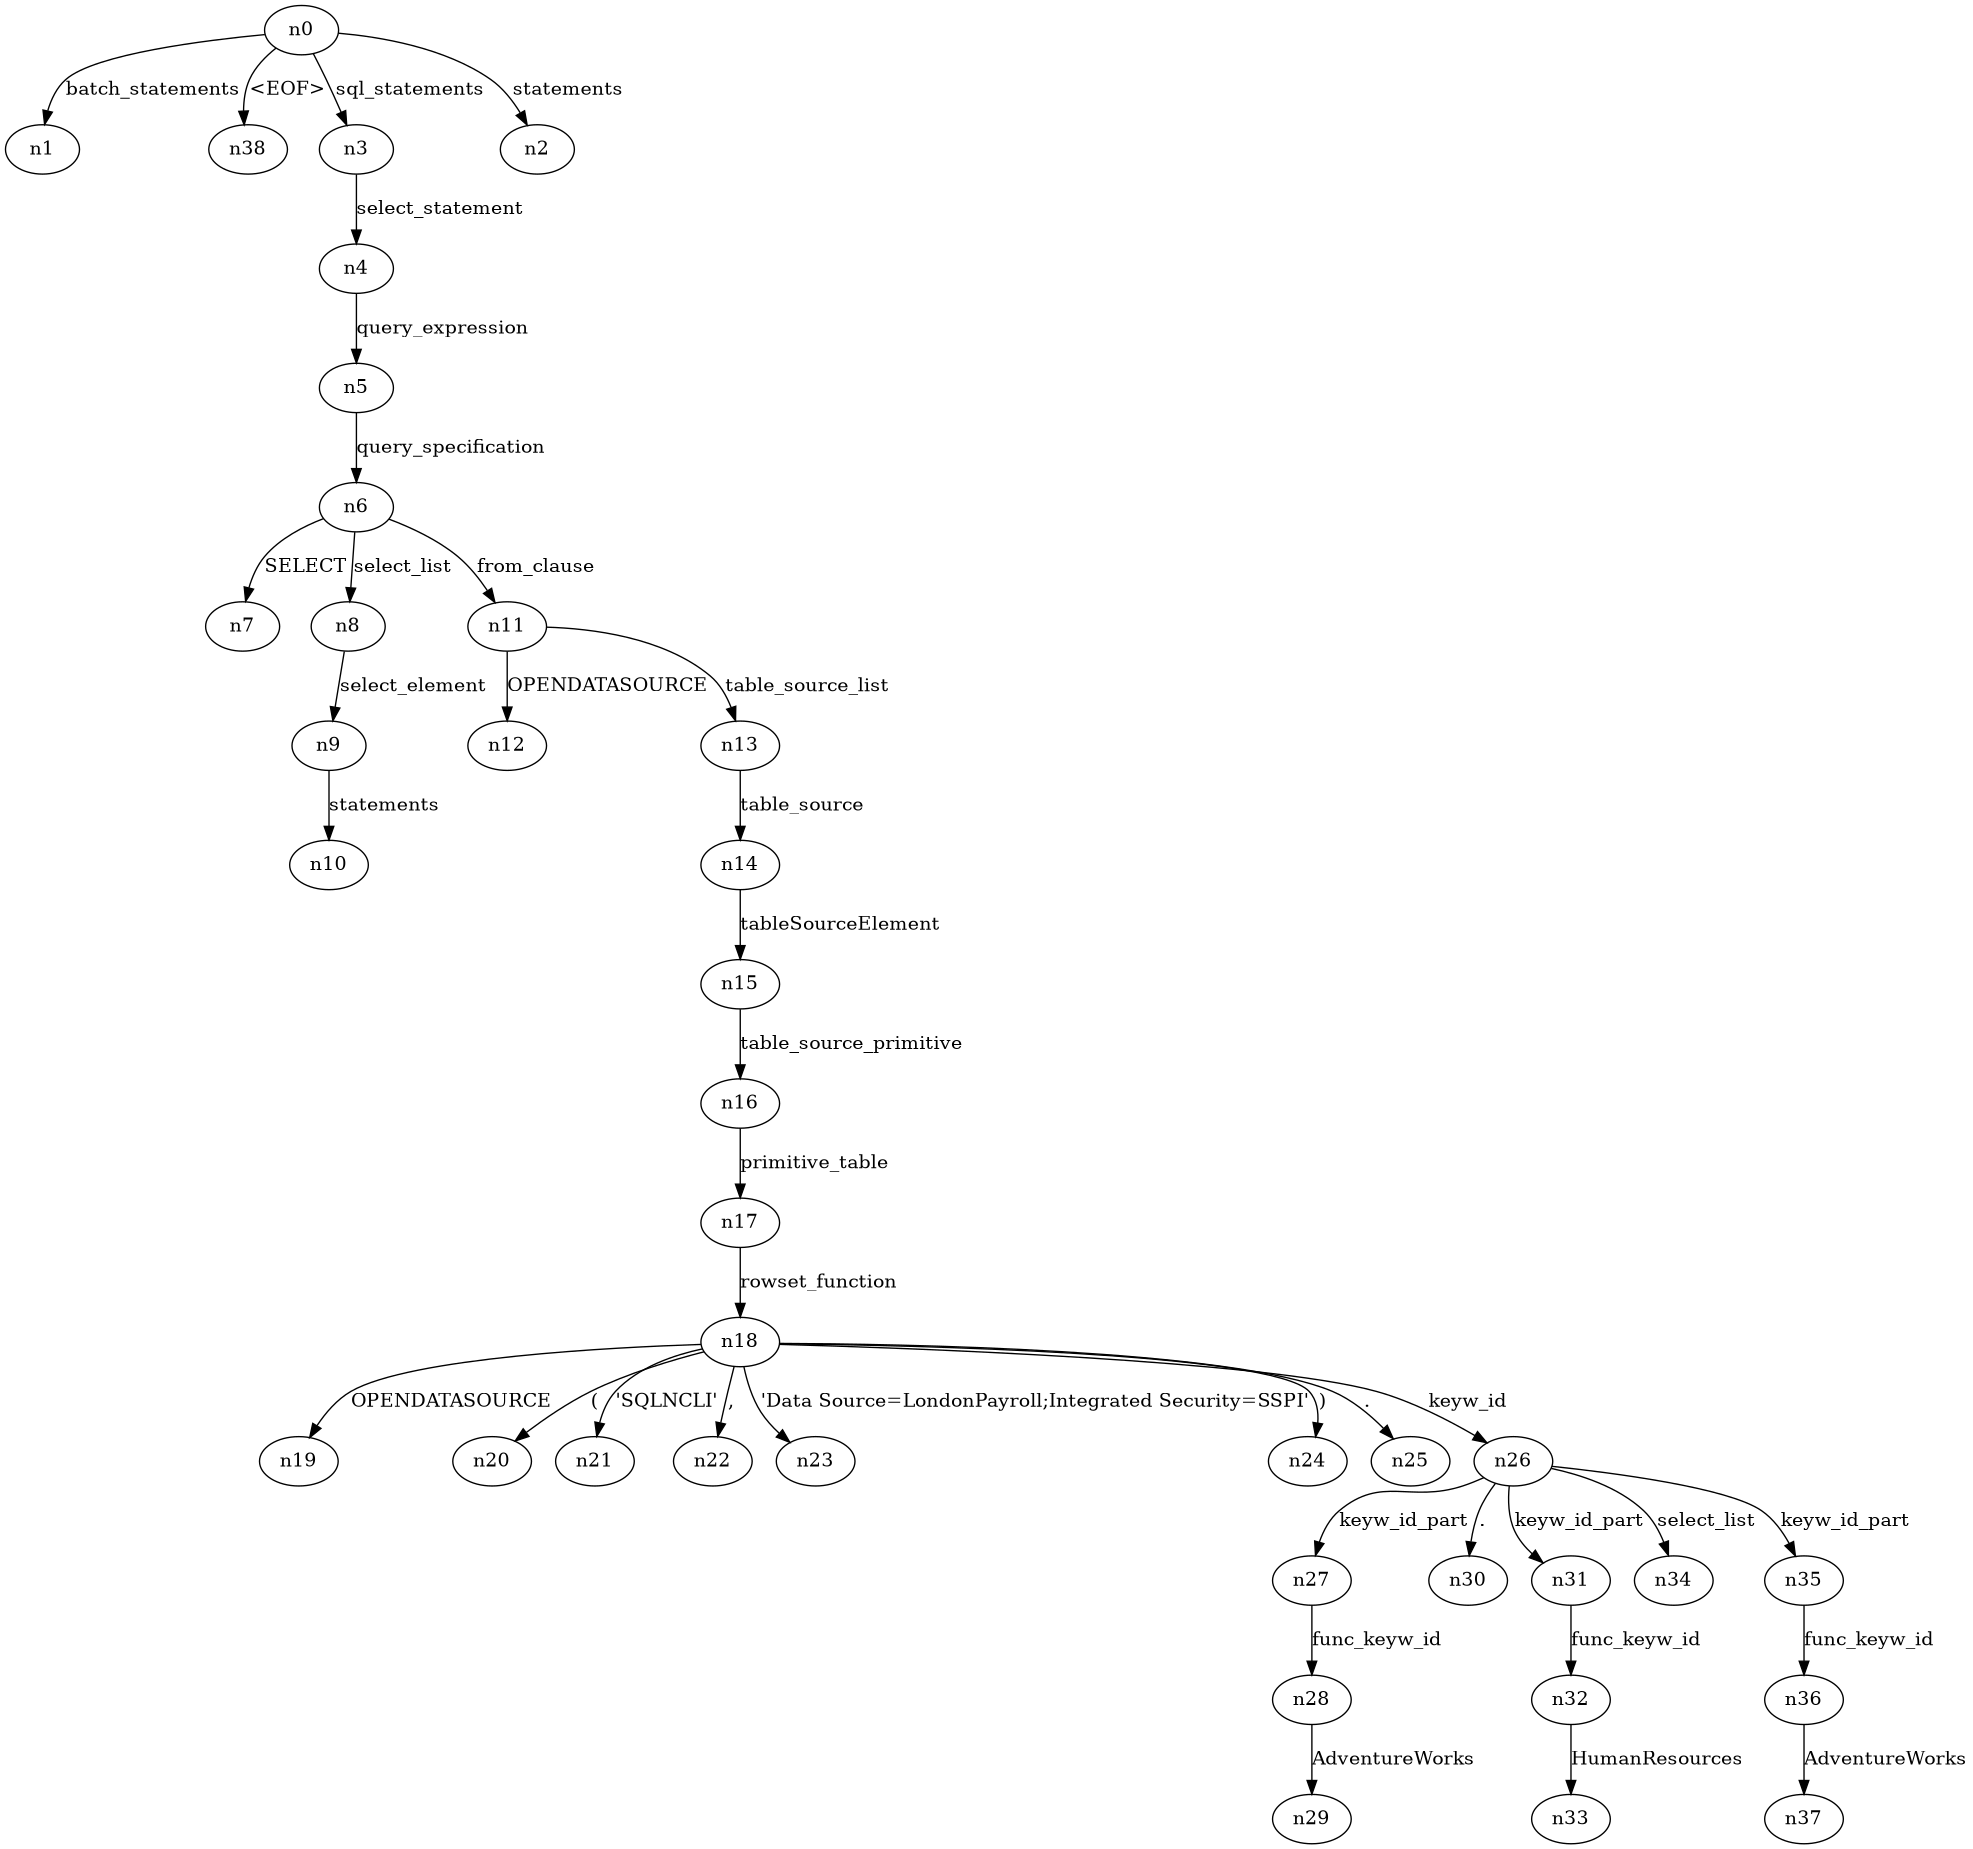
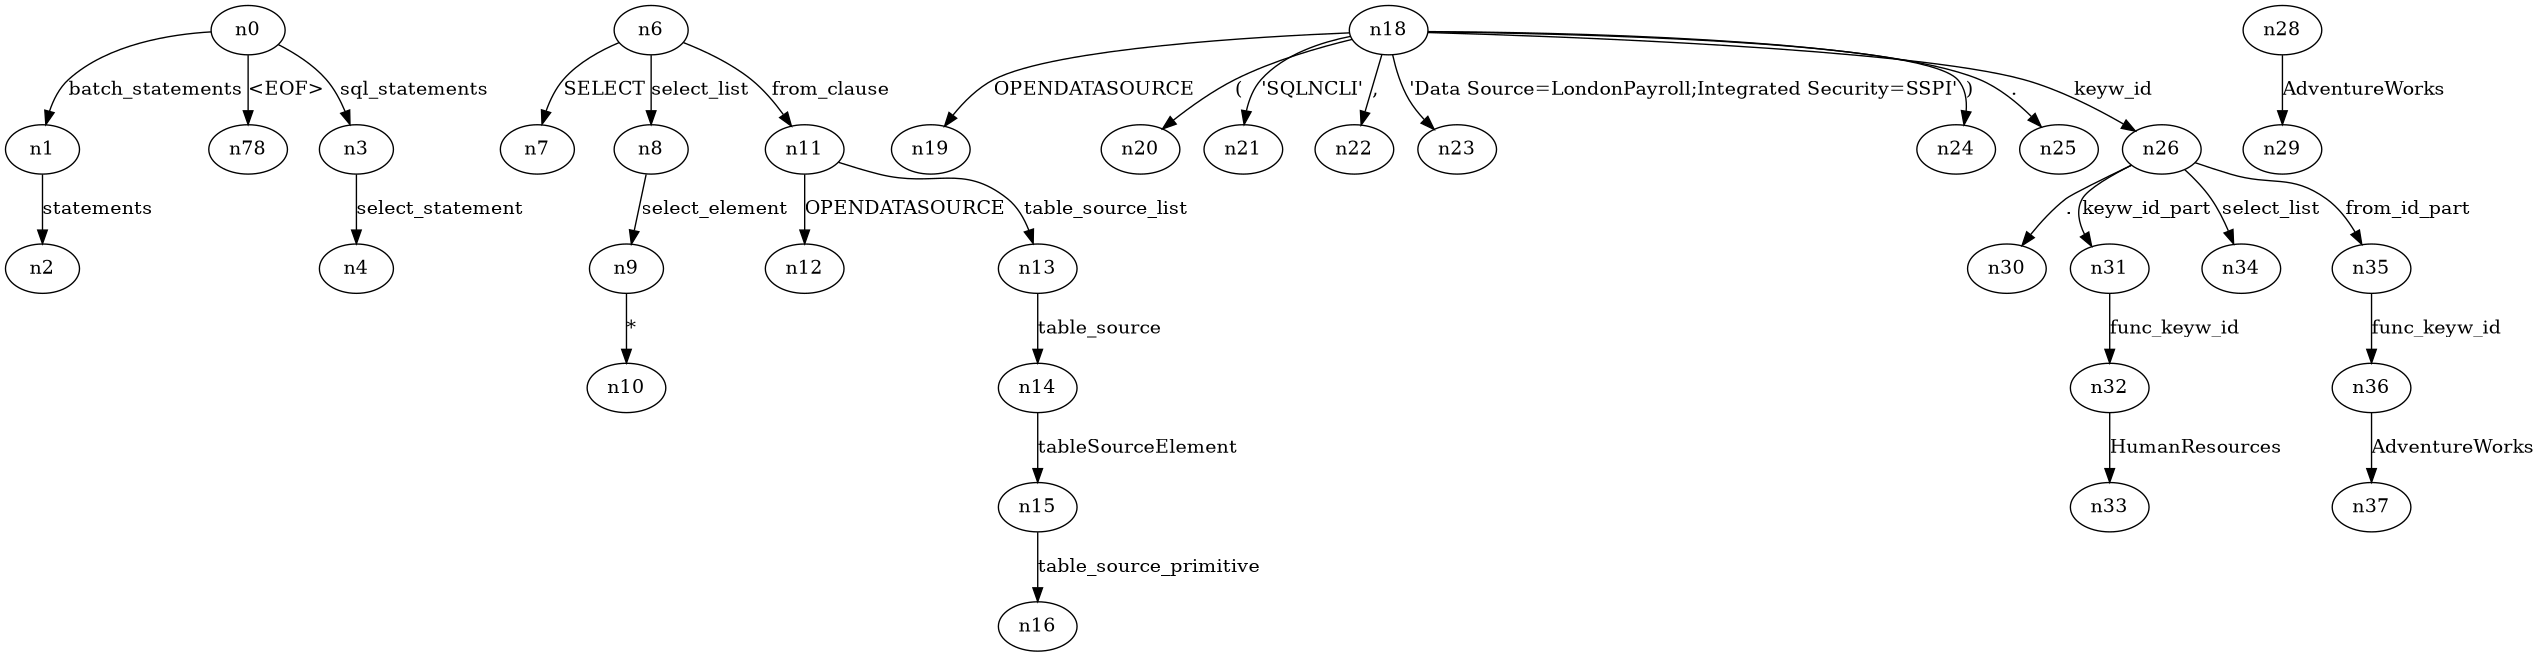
(439, 54) -> (42, 202)
(248, 149) -> (248, 149)
(356, 388) -> none
(385, 805) -> (631, 328)
(740, 1223) -> none
(1845, 1521) -> (2408, 209)
(1312, 1581) -> none
